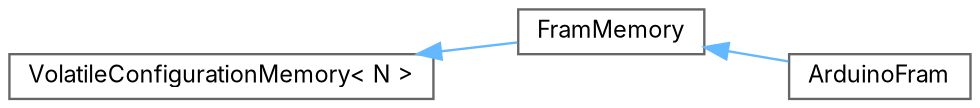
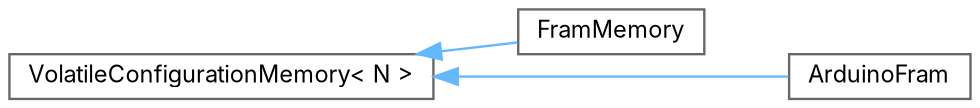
(758, 56) -> (623, 77)
